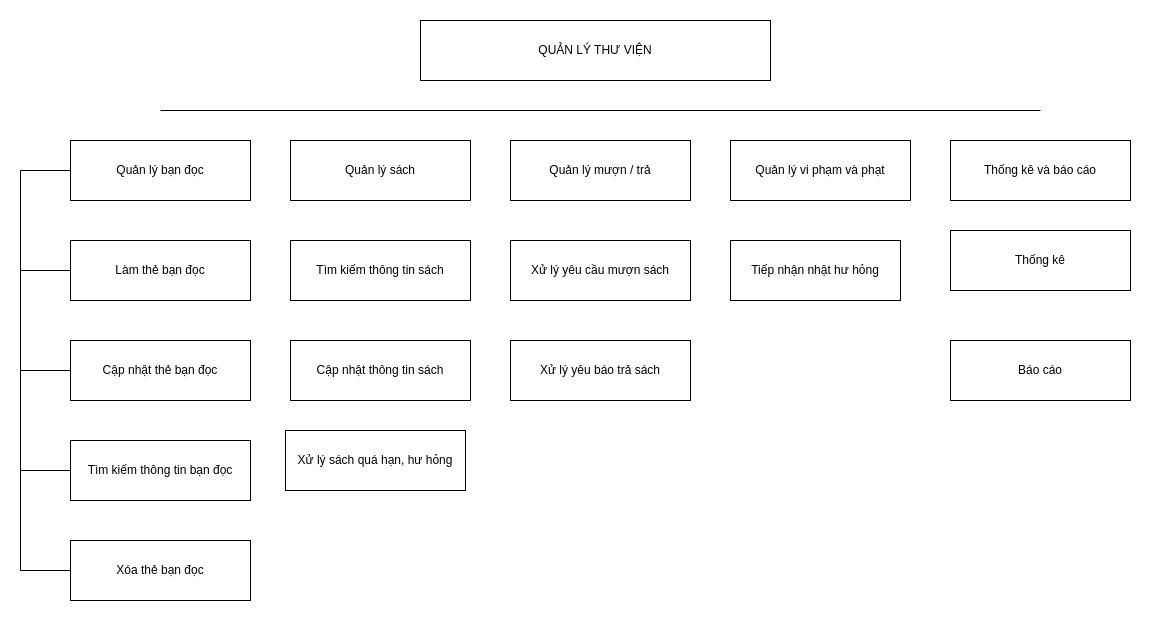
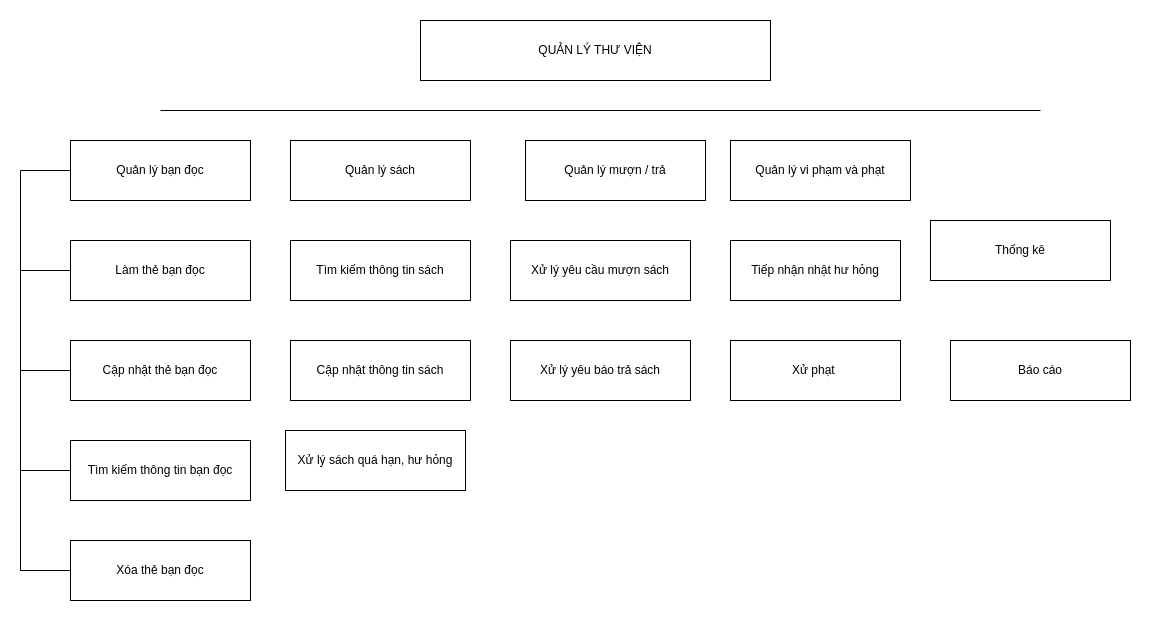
(601, 171) -> (616, 171)
(1041, 171) -> none
(1041, 261) -> (1021, 251)
none -> (816, 371)
